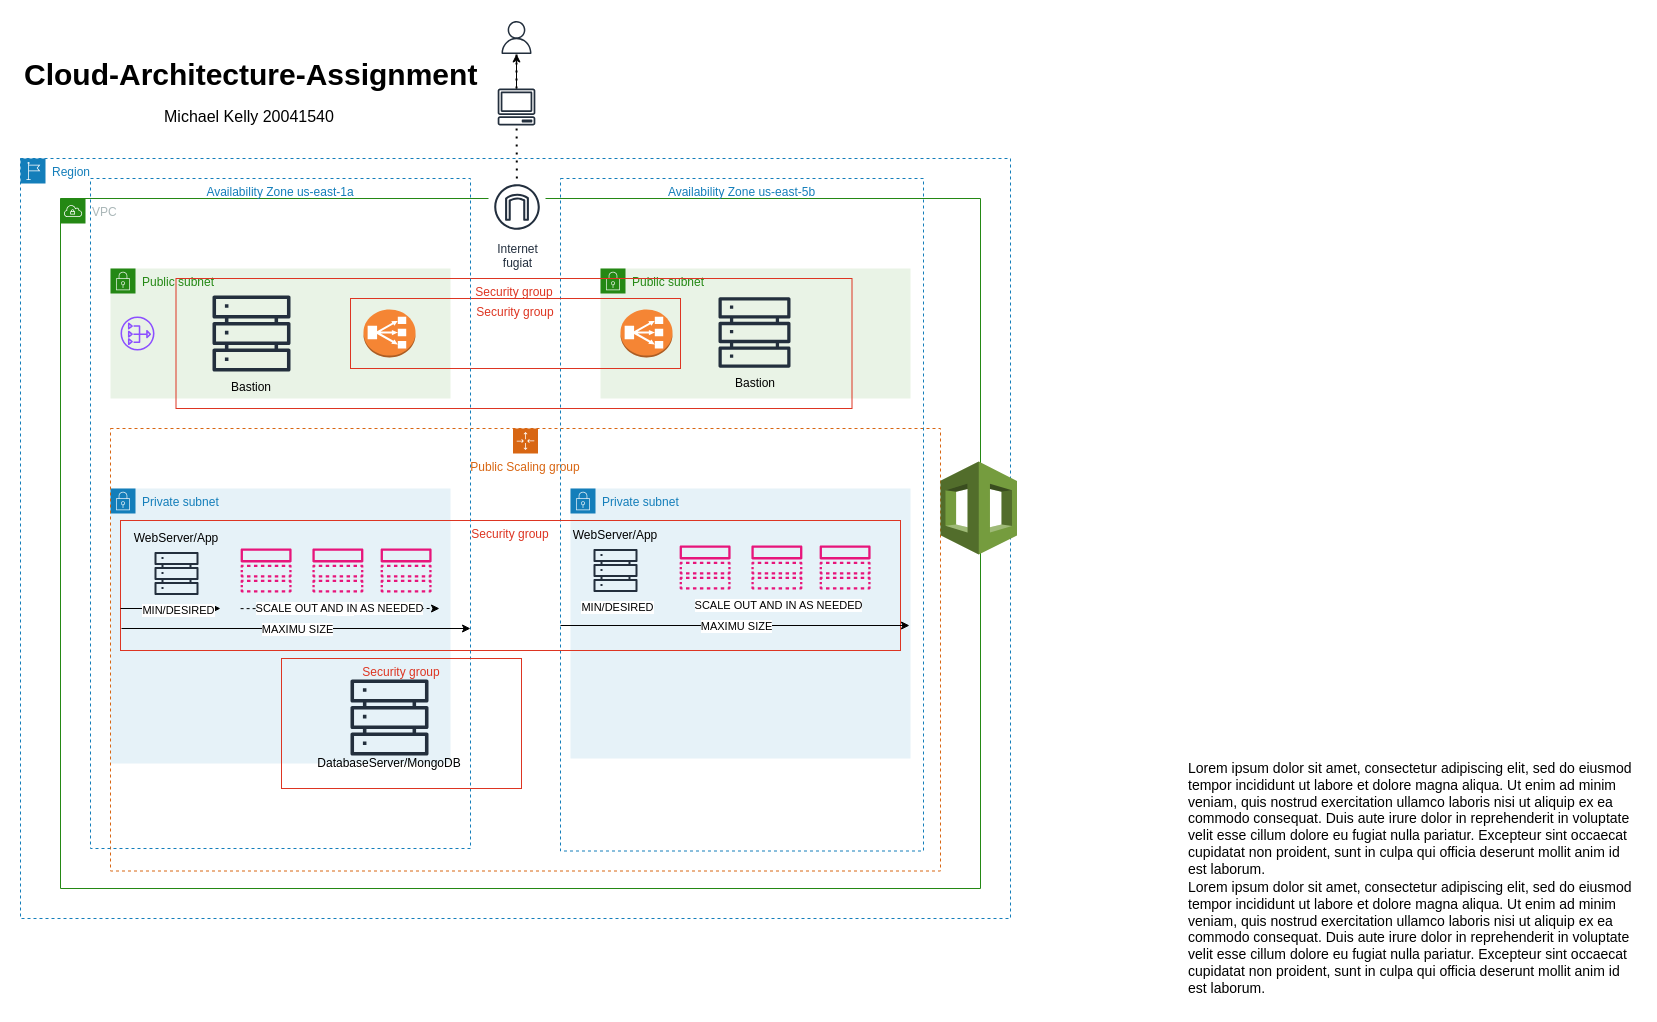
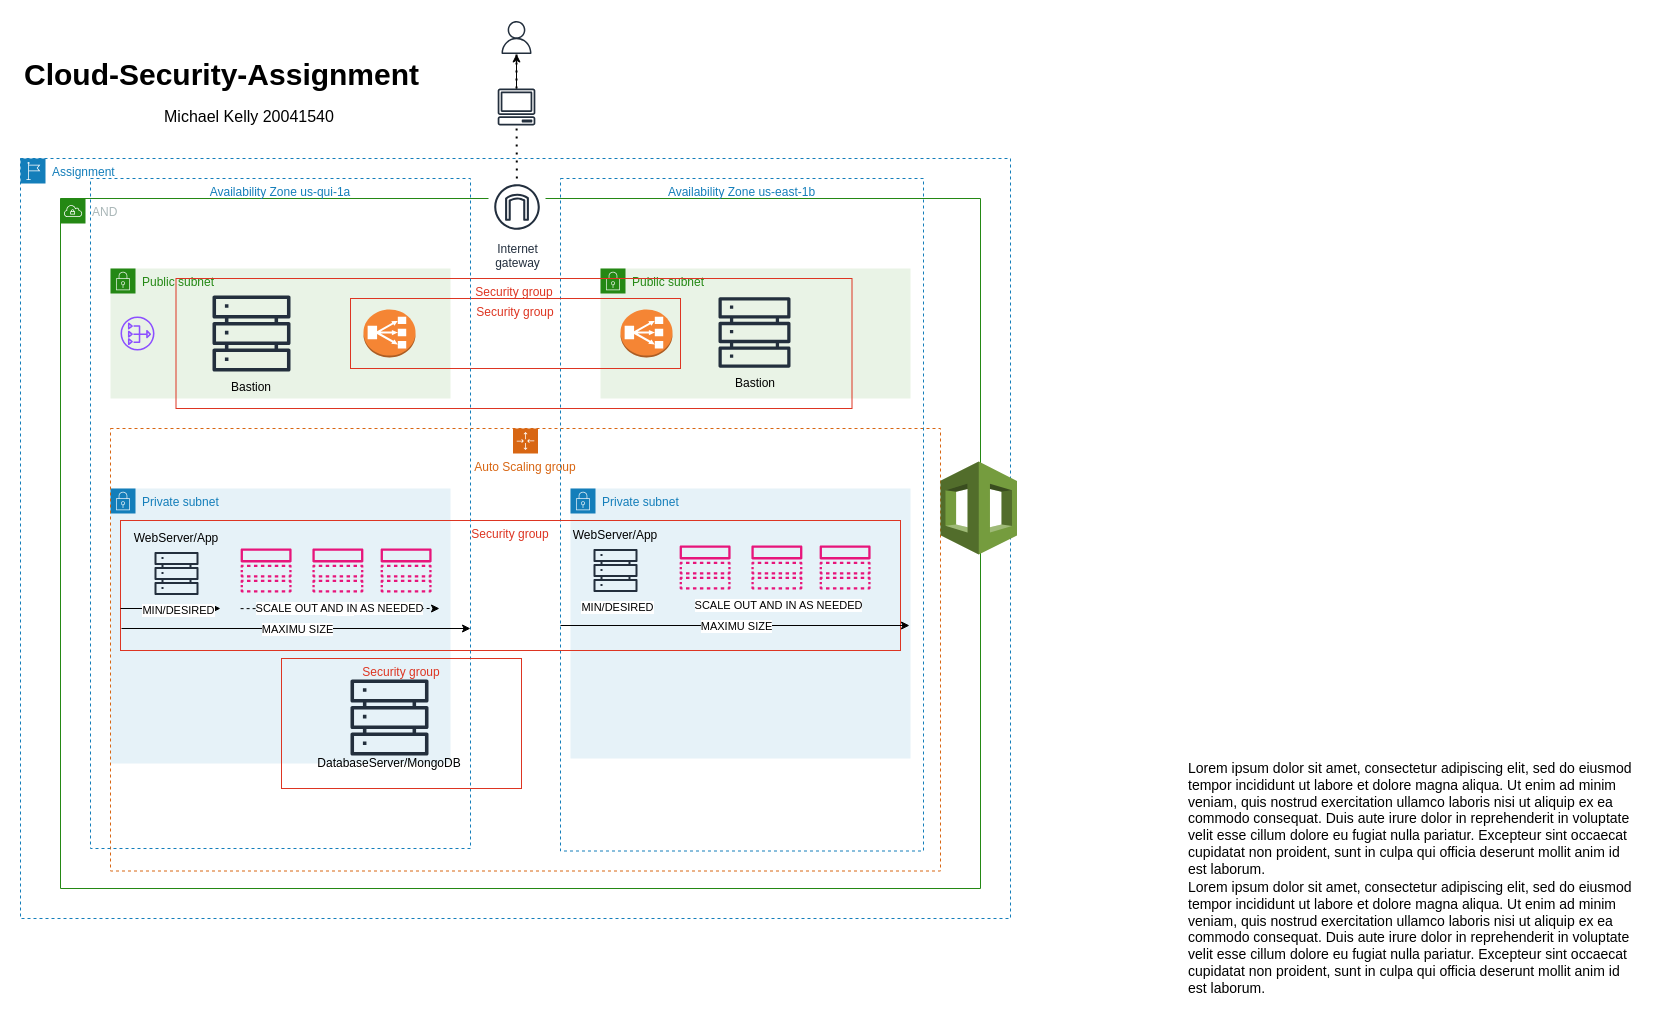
(256, 76) -> (223, 76)
(71, 173) -> (85, 173)
(281, 193) -> (281, 193)
(742, 193) -> (742, 193)
(103, 213) -> (103, 213)
(518, 257) -> (518, 257)
(526, 468) -> (526, 468)
